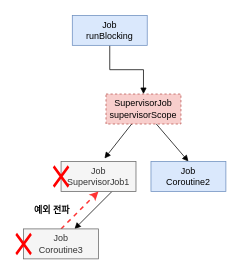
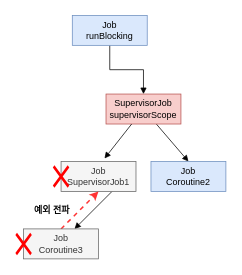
(144, 109) -> (144, 109)
